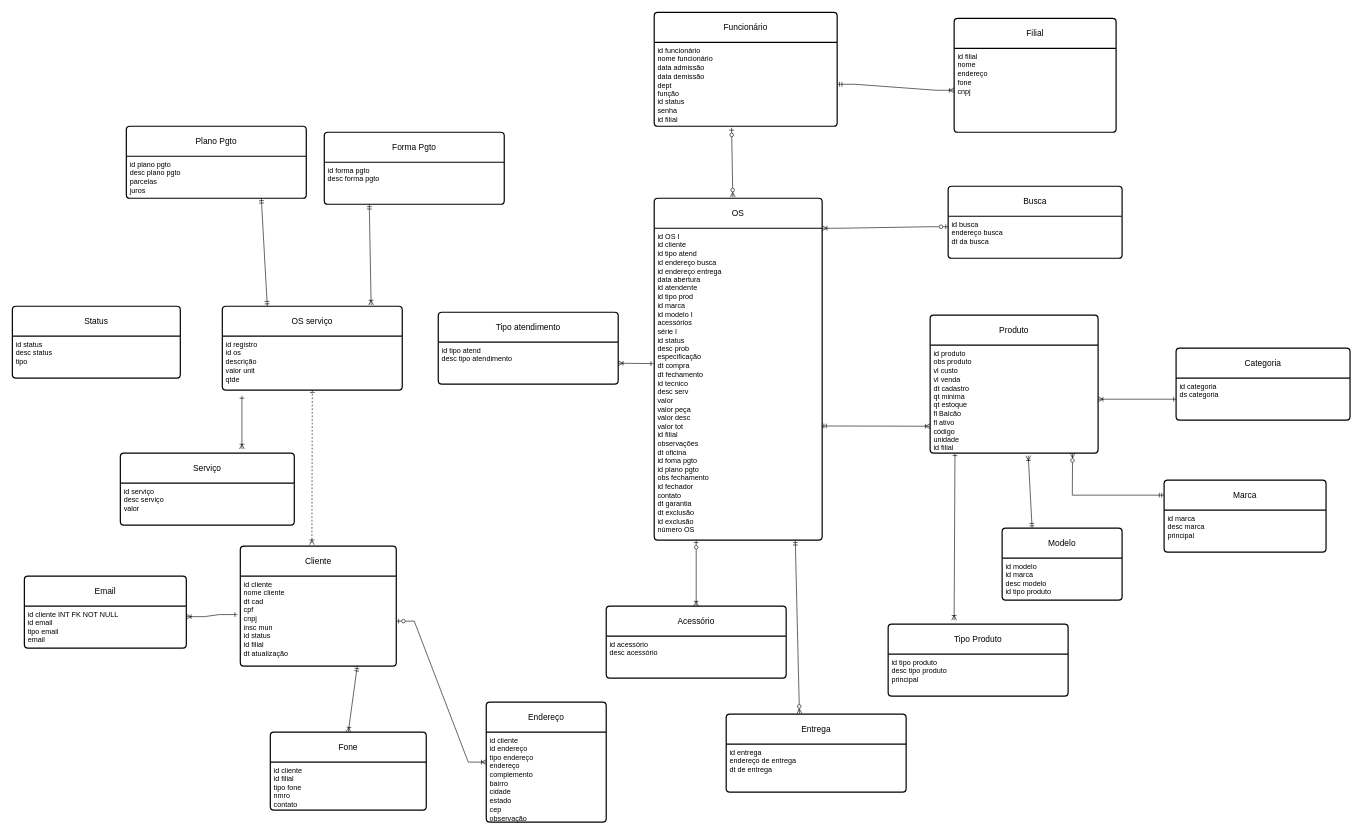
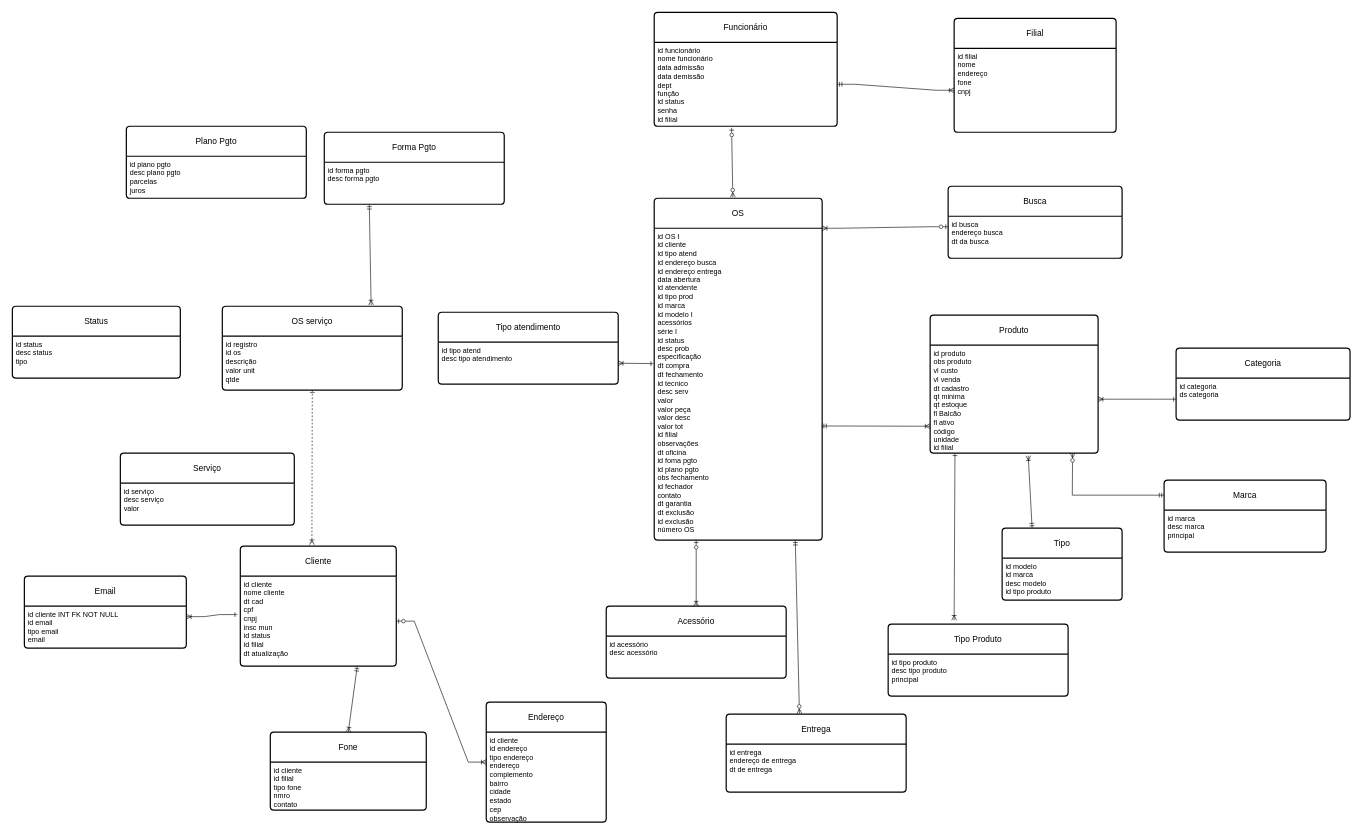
(264, 253) -> none
(242, 445) -> none
(1062, 543) -> (1062, 543)
